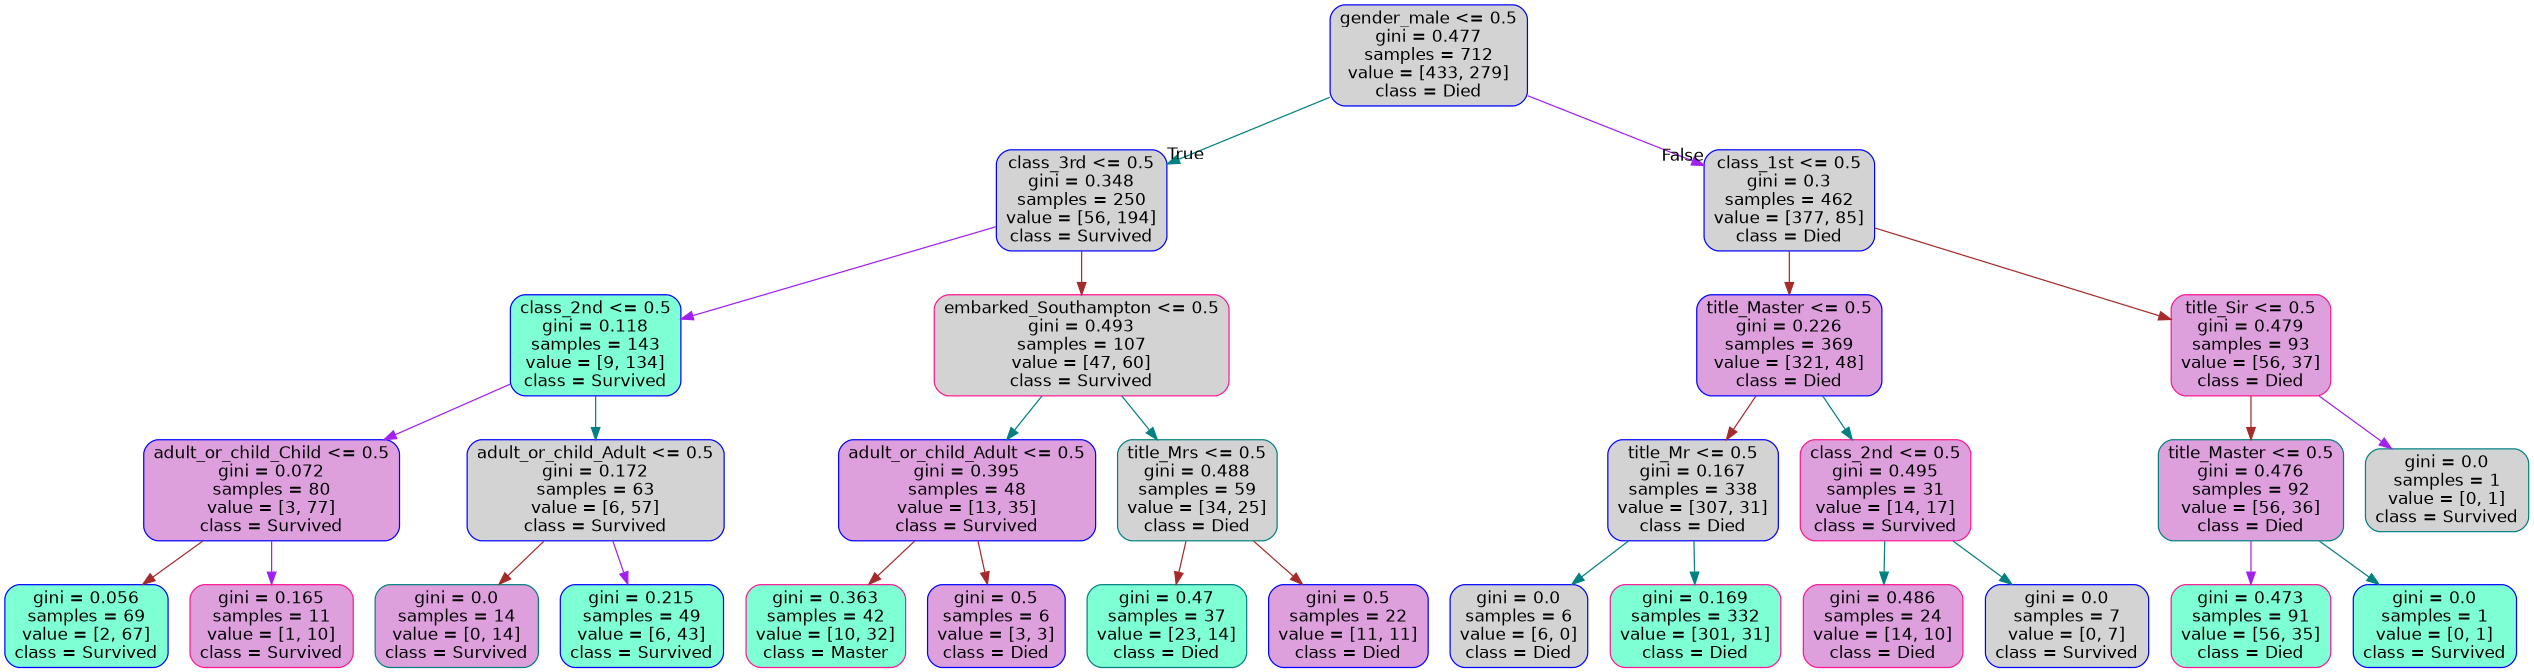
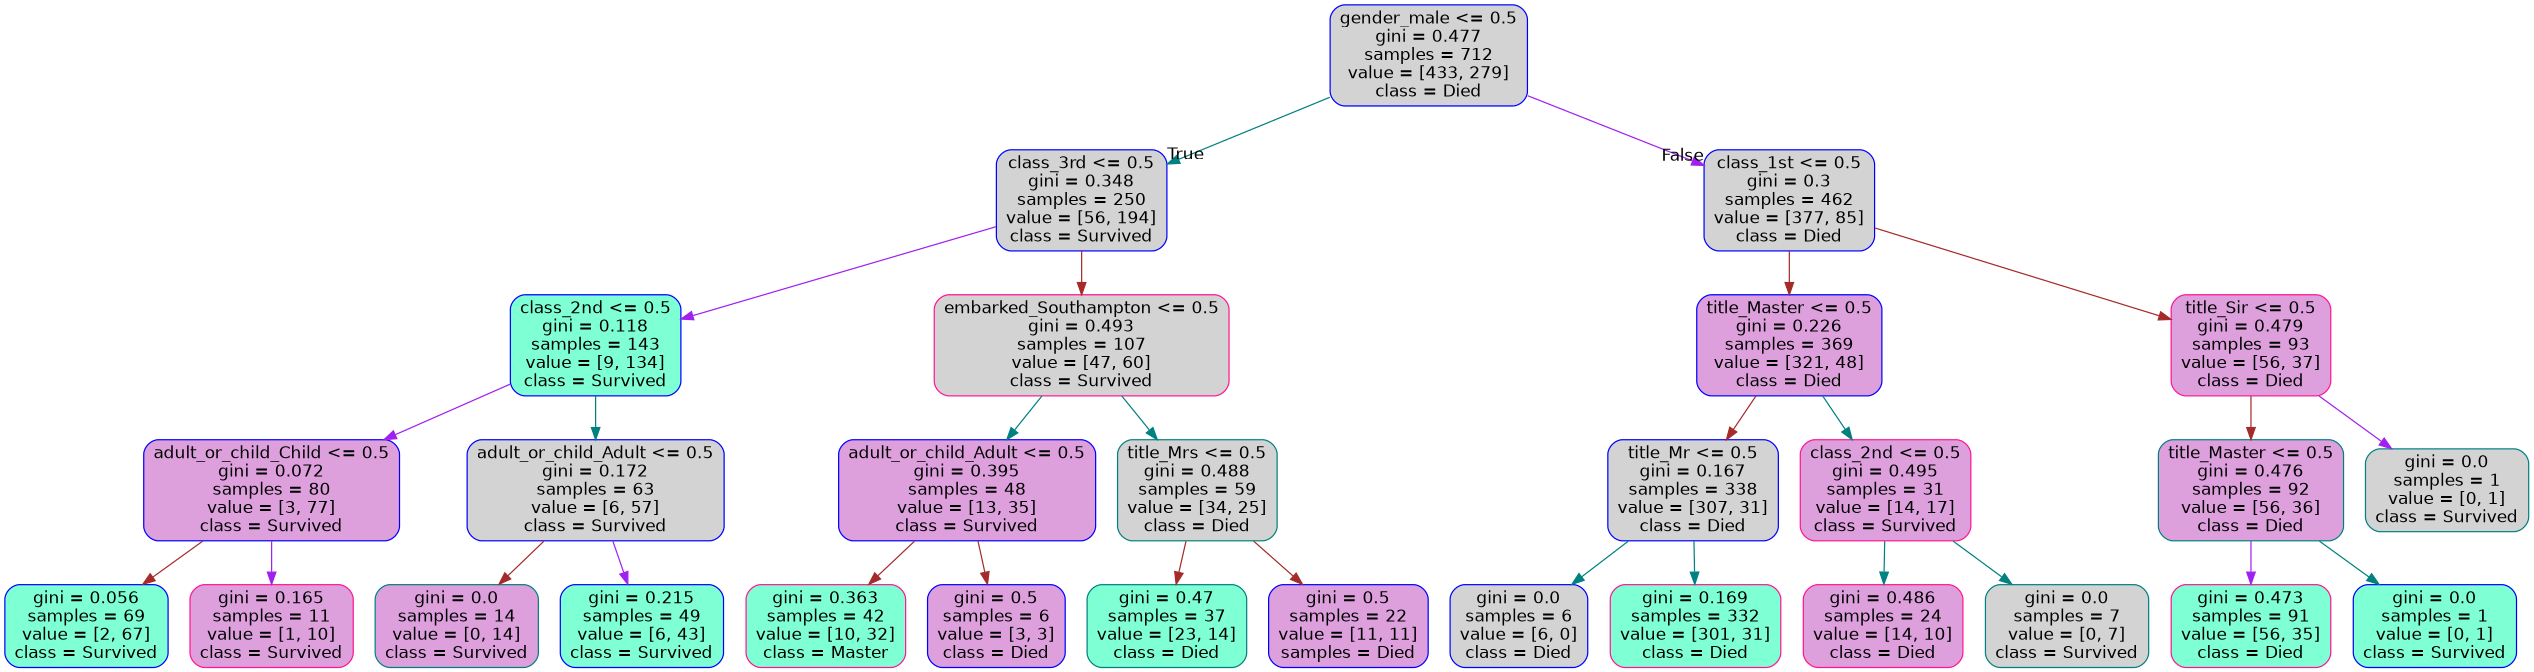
(1348, 626) -> (1348, 626)
(2067, 626) -> (2067, 626)
